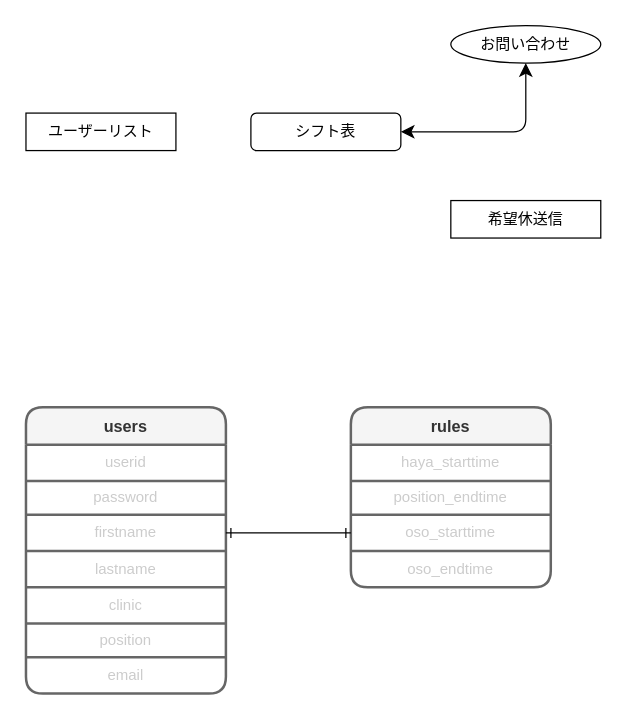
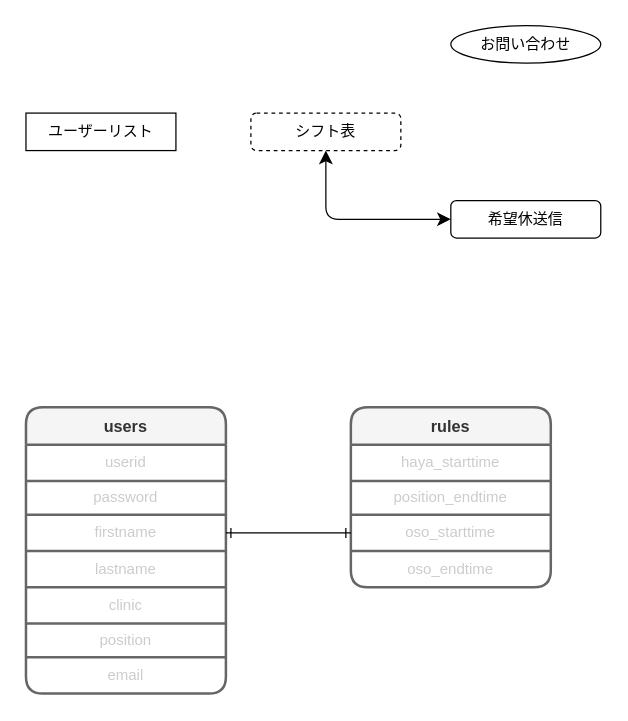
(326, 132) -> (326, 132)
(492, 132) -> none
none -> (359, 219)
(526, 219) -> (526, 219)
